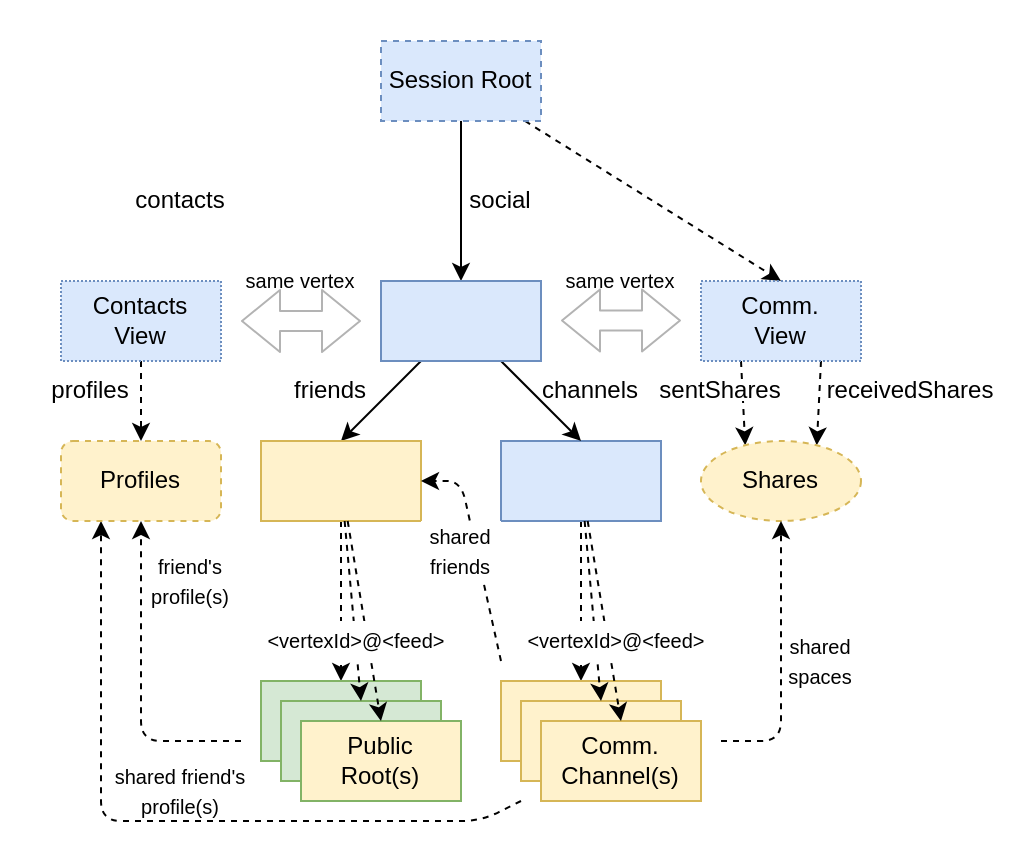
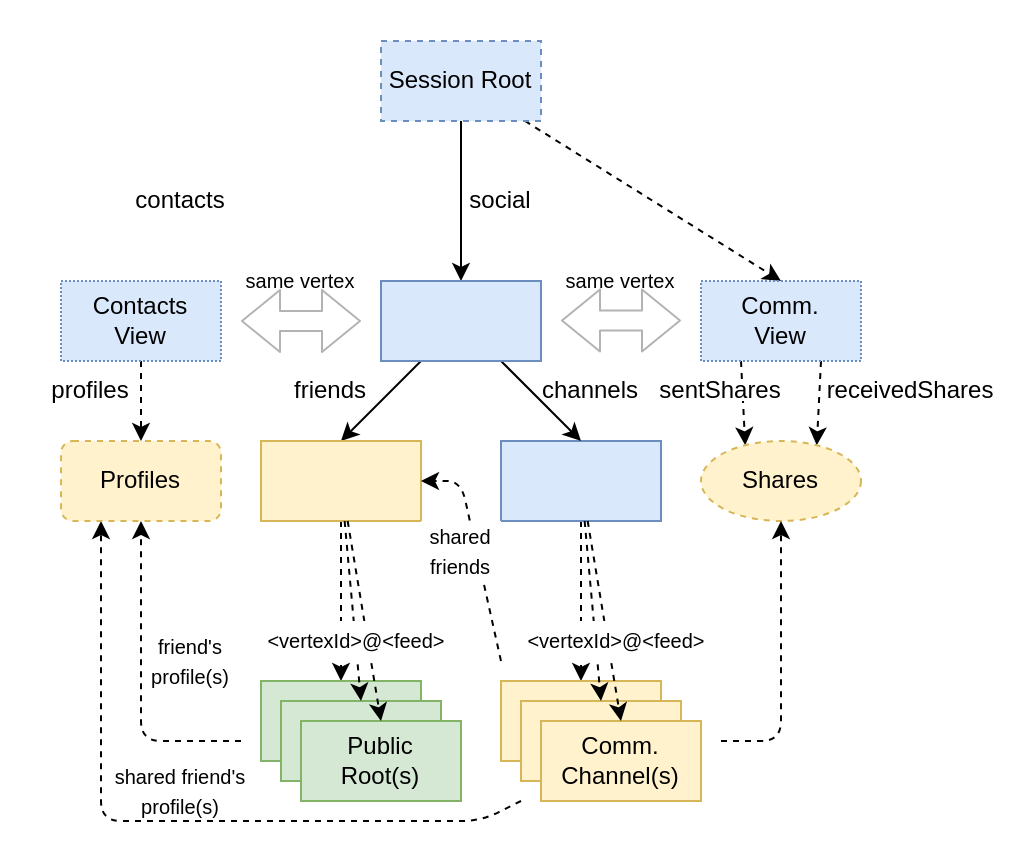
(191, 581) -> (191, 661)
(821, 661) -> none
(381, 761) -> (381, 761)
